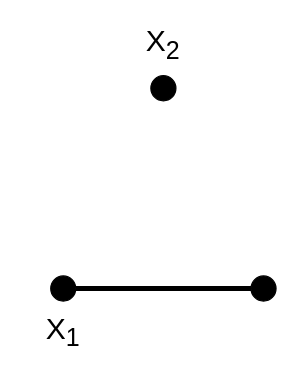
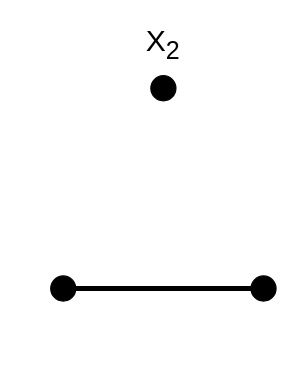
(63, 332) -> none
